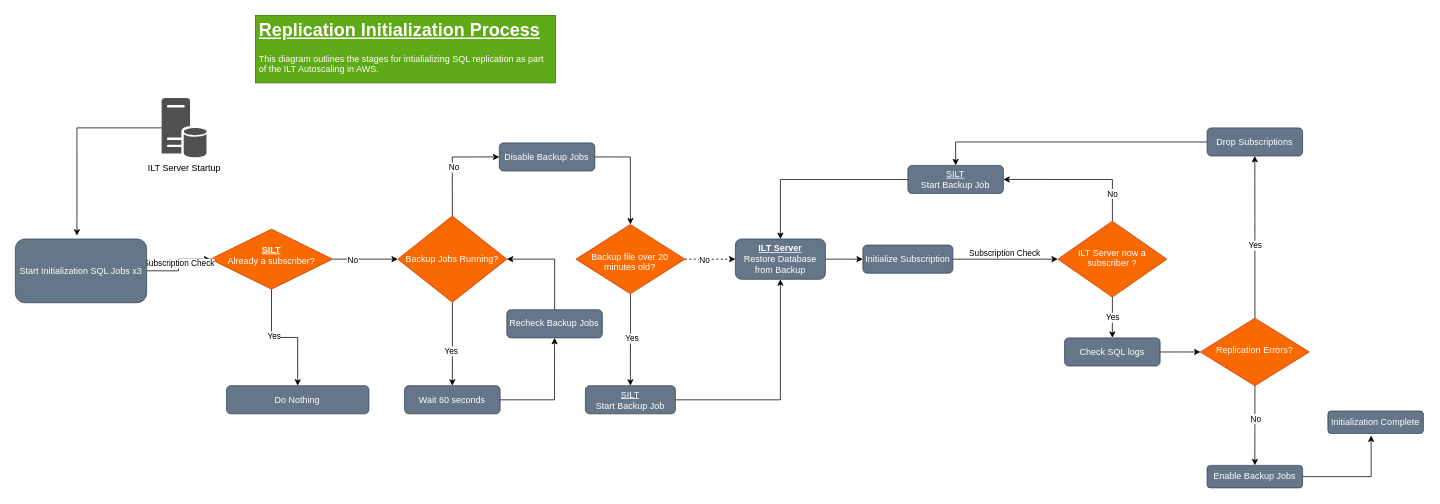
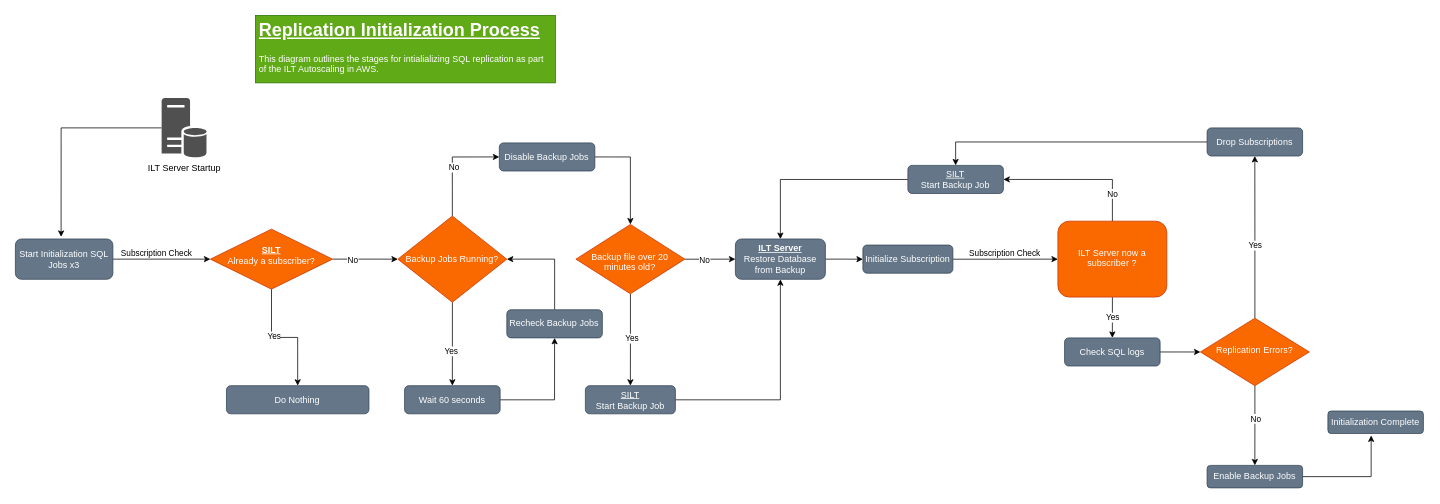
(719, 259) -> (719, 259)
(1112, 259) -> (1112, 259)
(81, 271) -> (64, 259)
